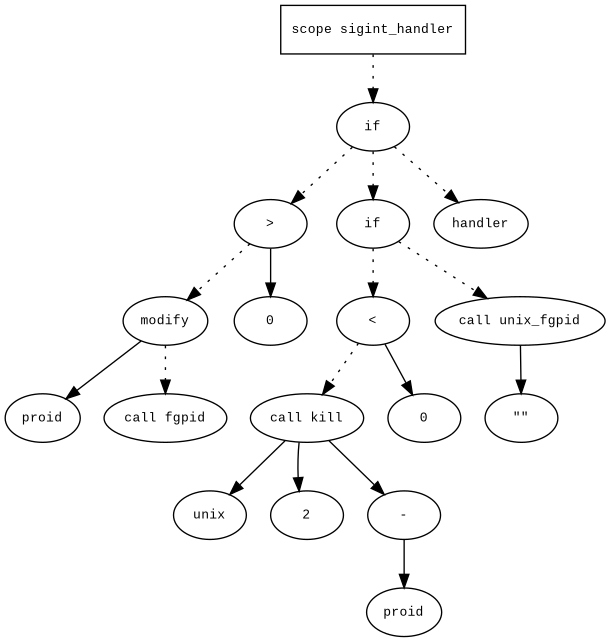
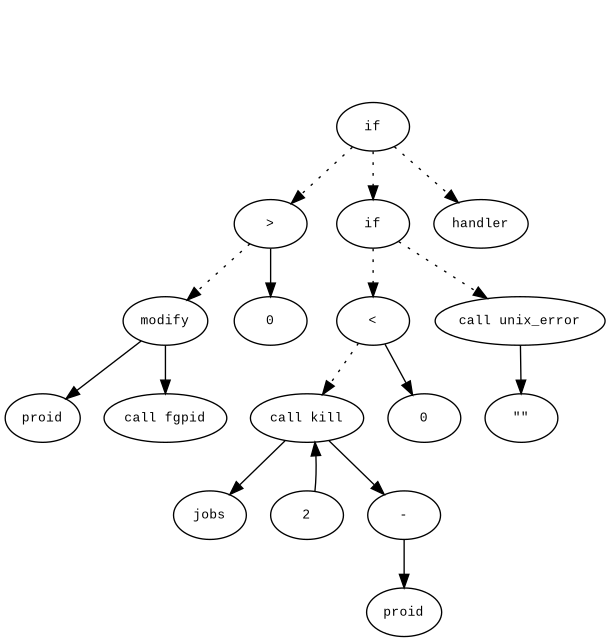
(373, 30) -> none
(520, 321) -> (520, 321)
(165, 363) -> (165, 363)
(298, 460) -> (316, 474)
(210, 515) -> (210, 515)
